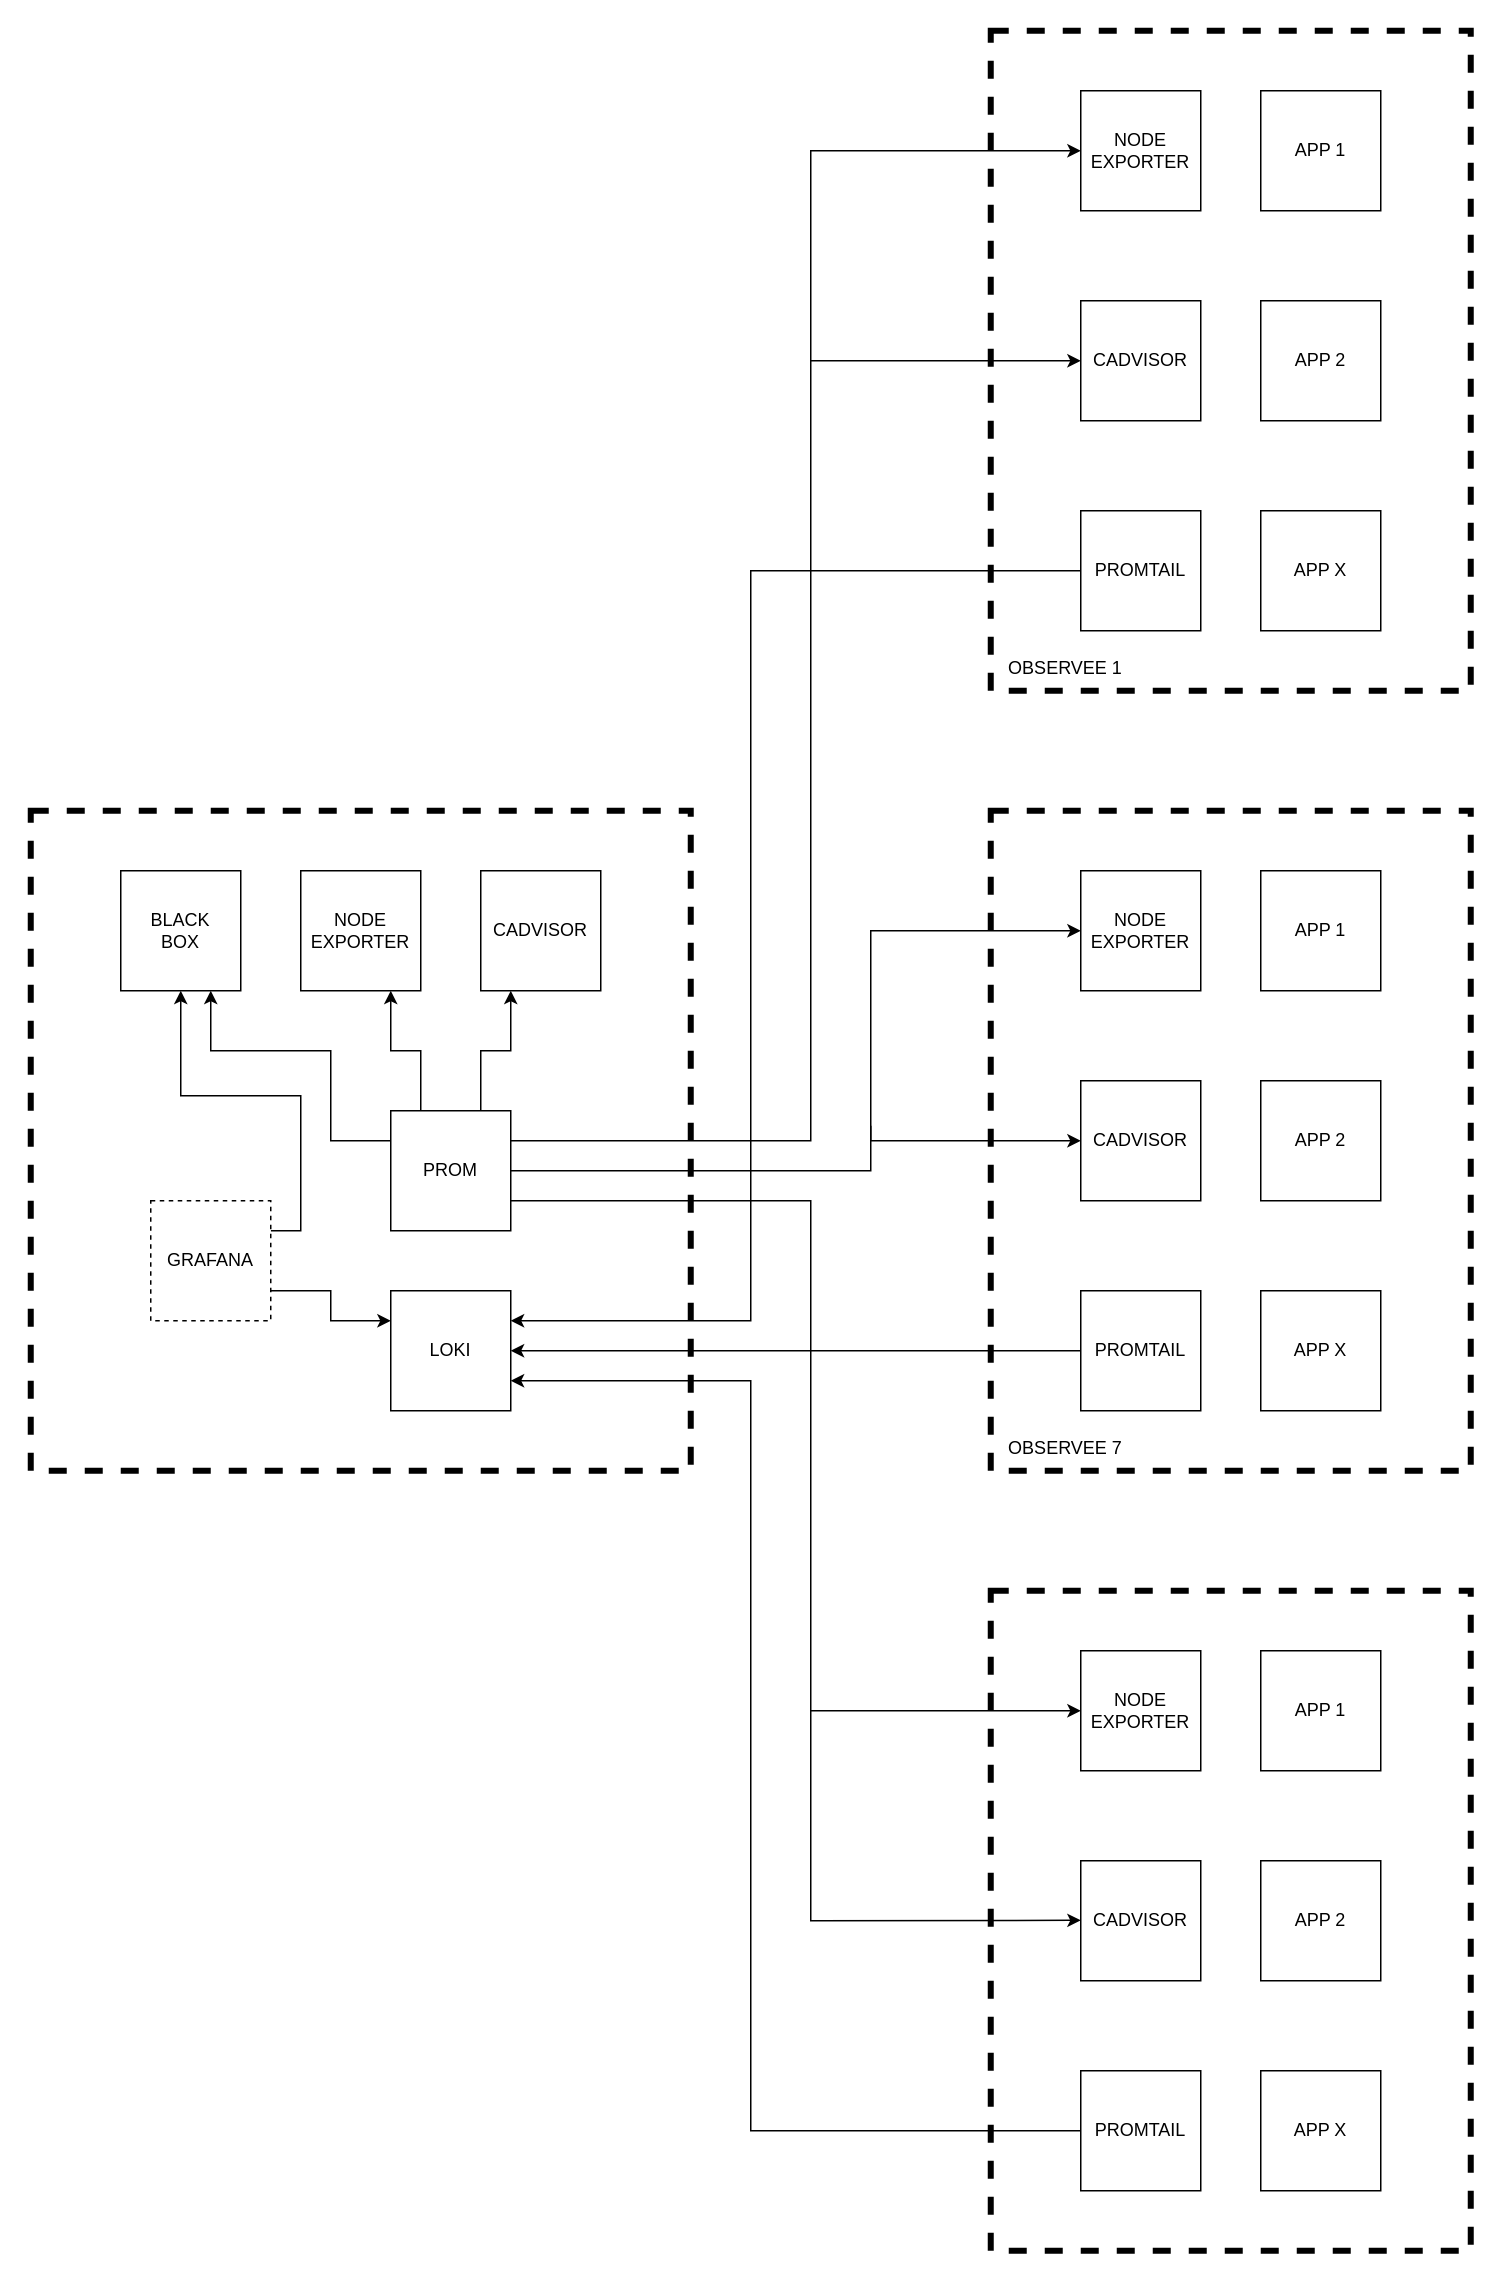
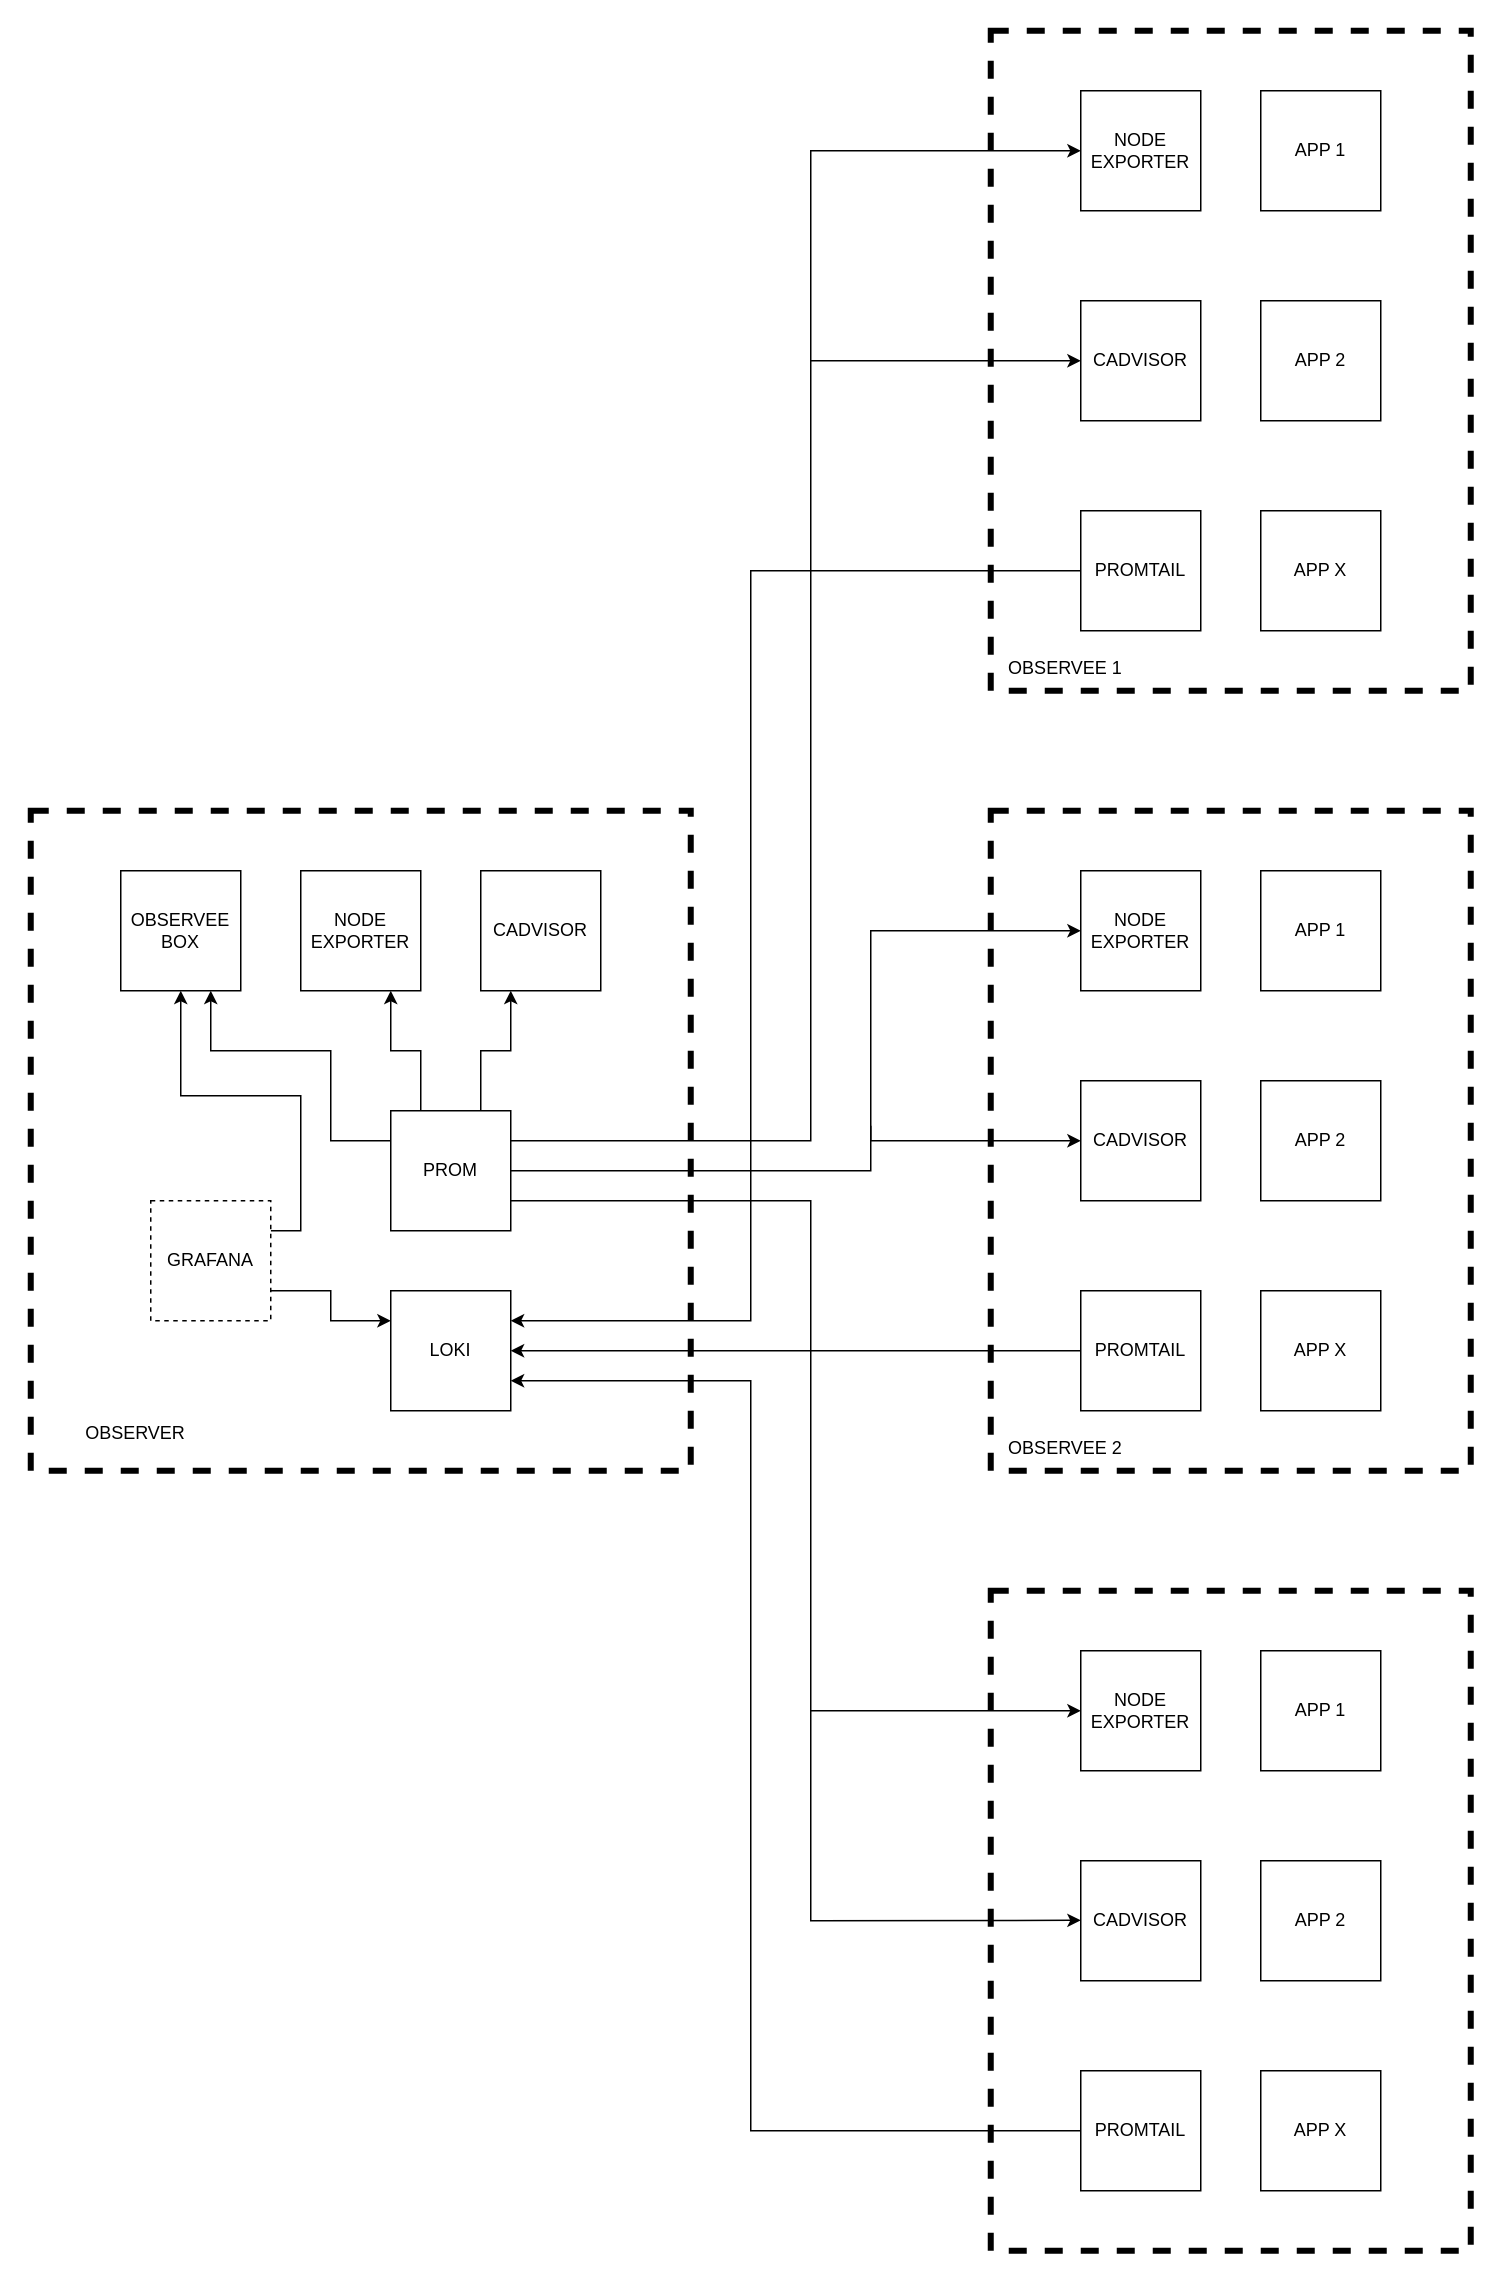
(181, 931) -> (181, 931)
none -> (136, 1433)
(1066, 1448) -> (1066, 1448)
